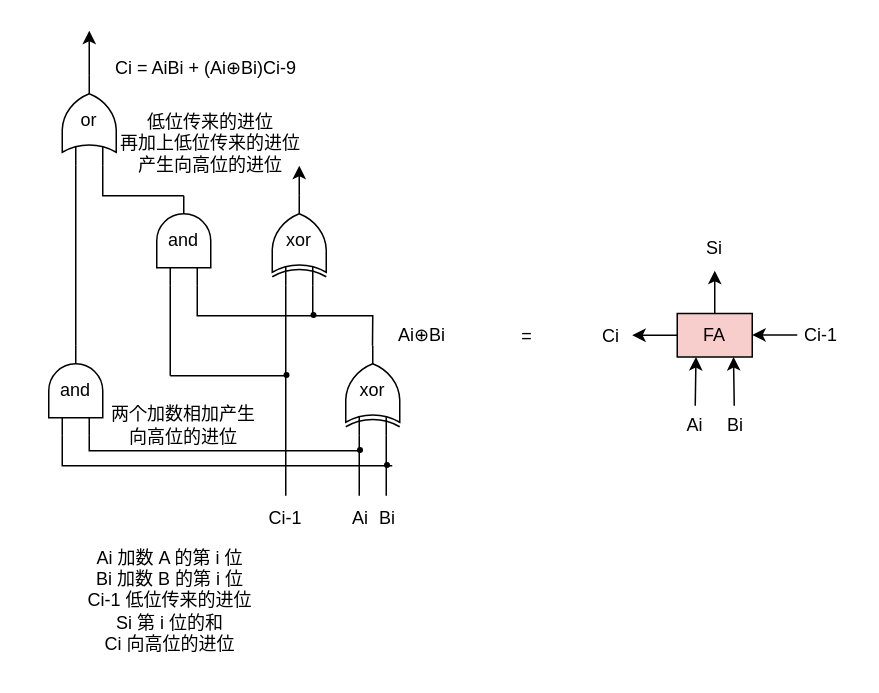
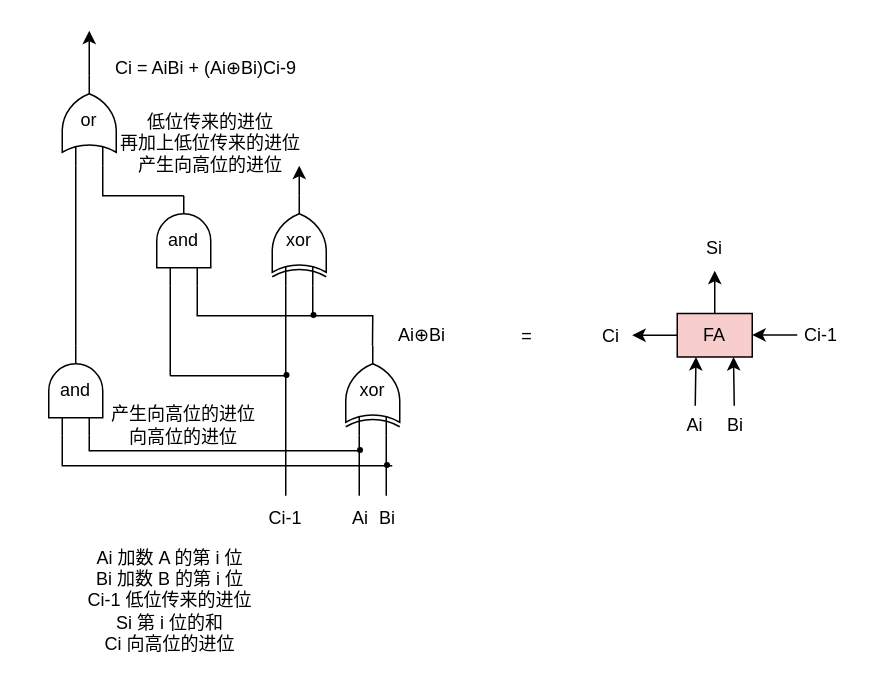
(184, 425) -> (184, 425)
